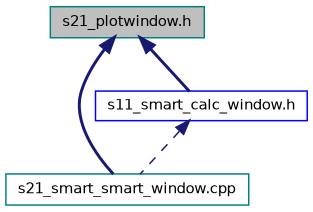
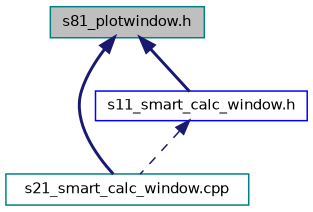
(127, 22) -> (127, 22)
(127, 190) -> (127, 190)
